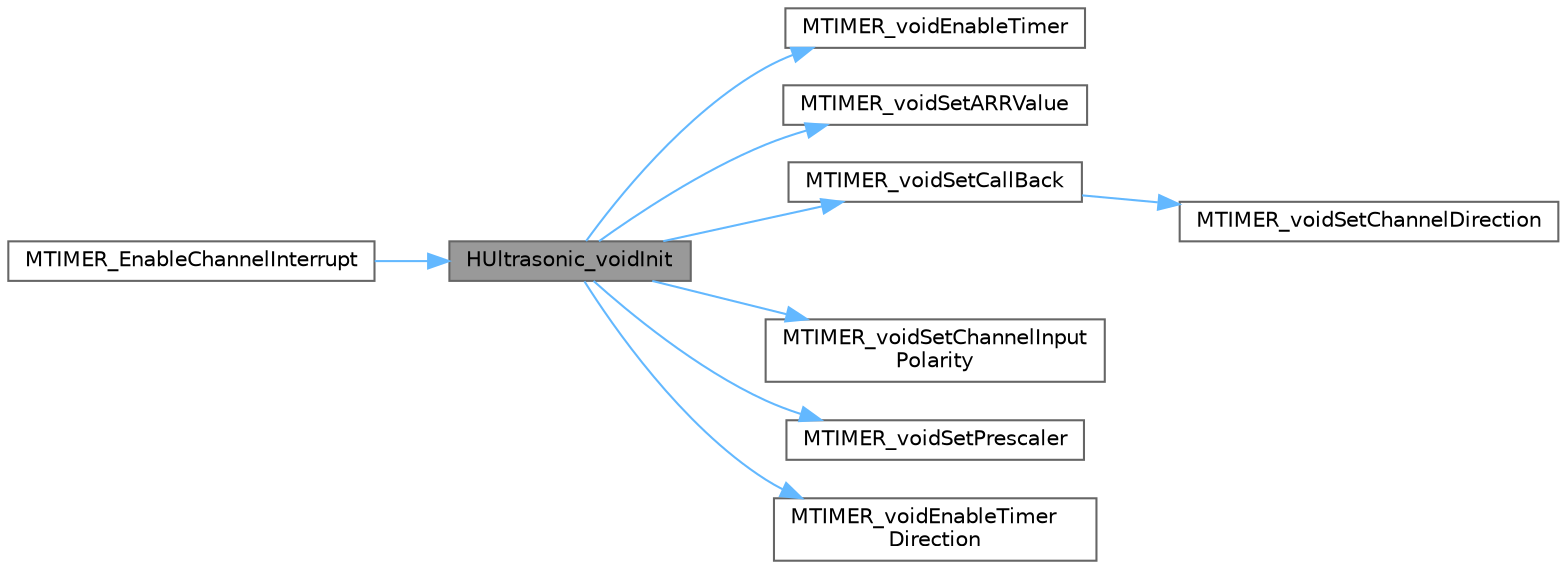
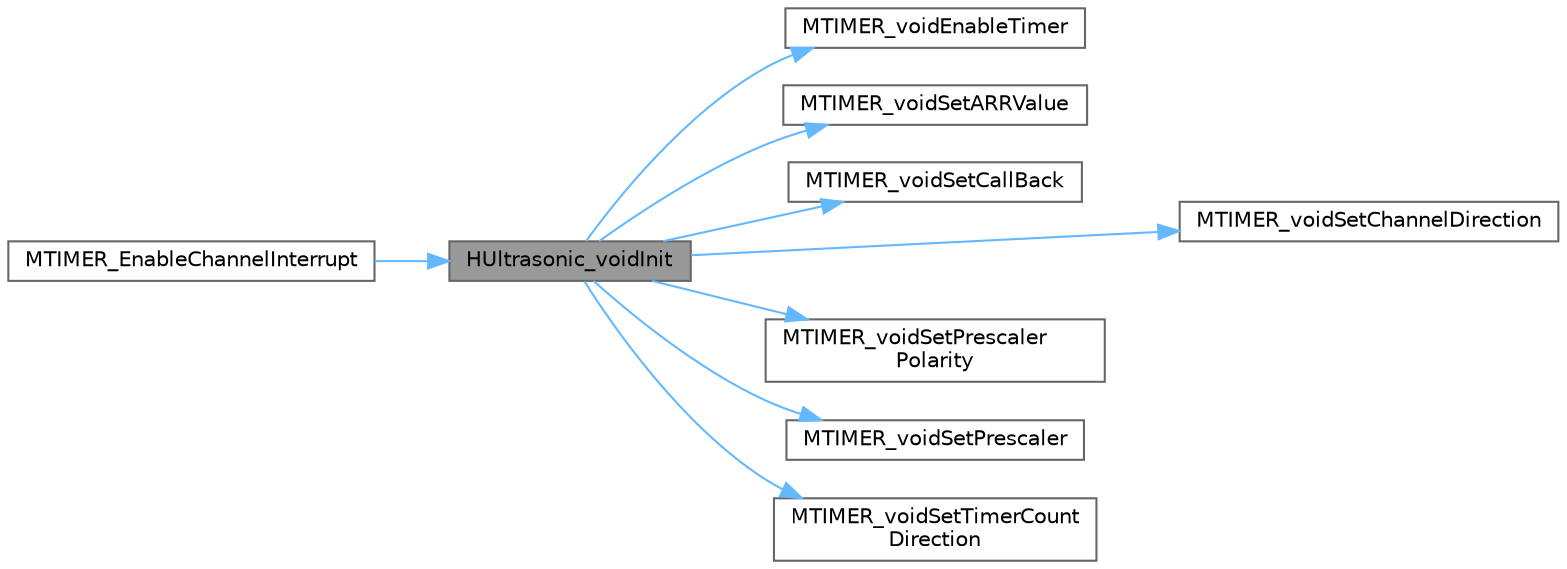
(1120, 199) -> (924, 244)
(935, 351) -> (935, 351)
(935, 530) -> (935, 530)
